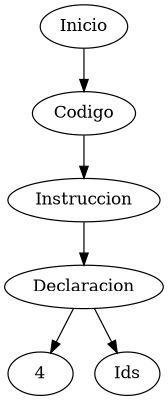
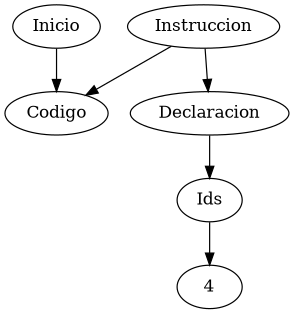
(84, 151) -> (134, 68)
(65, 325) -> (210, 238)
